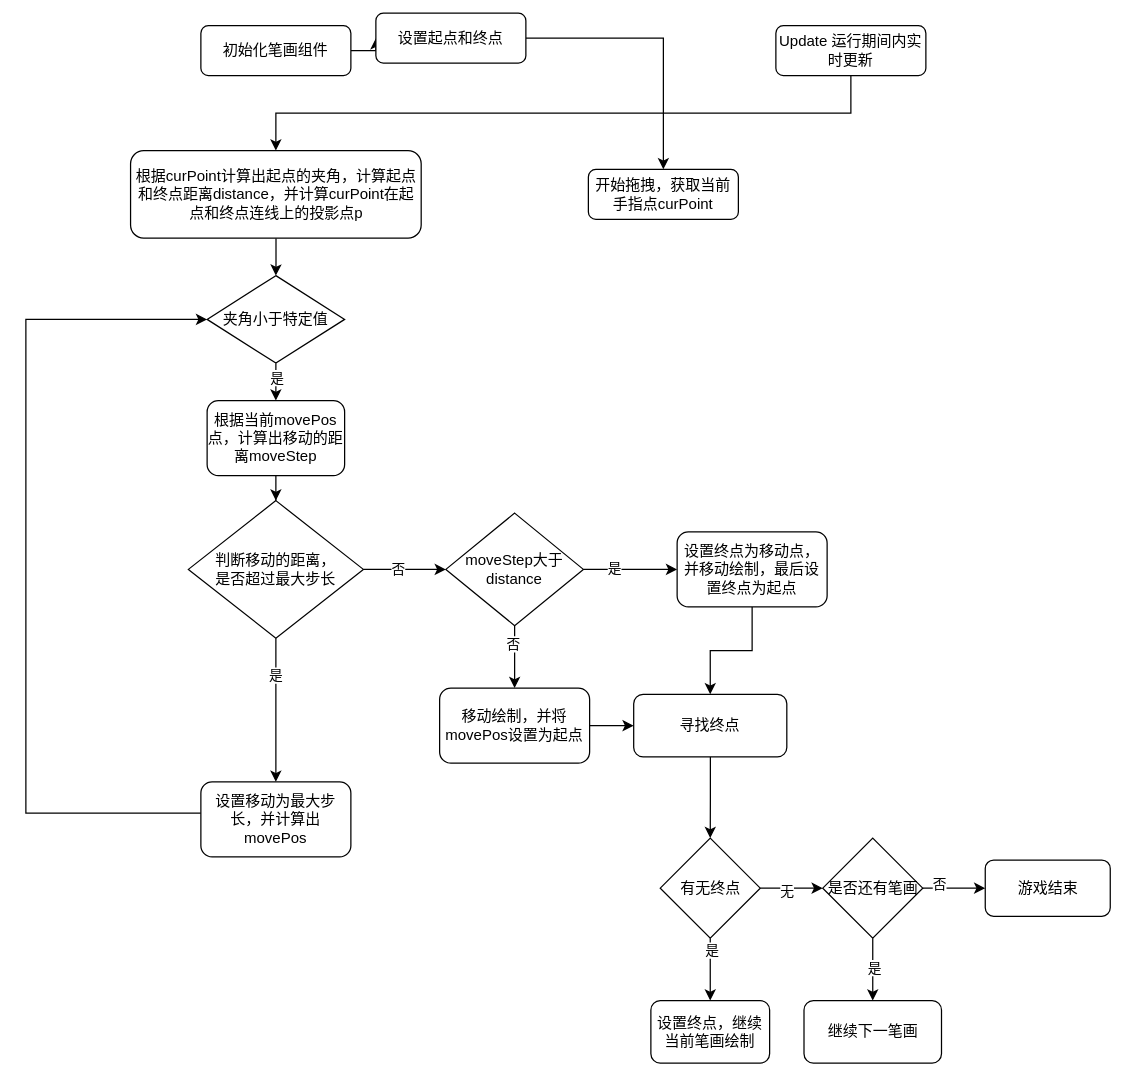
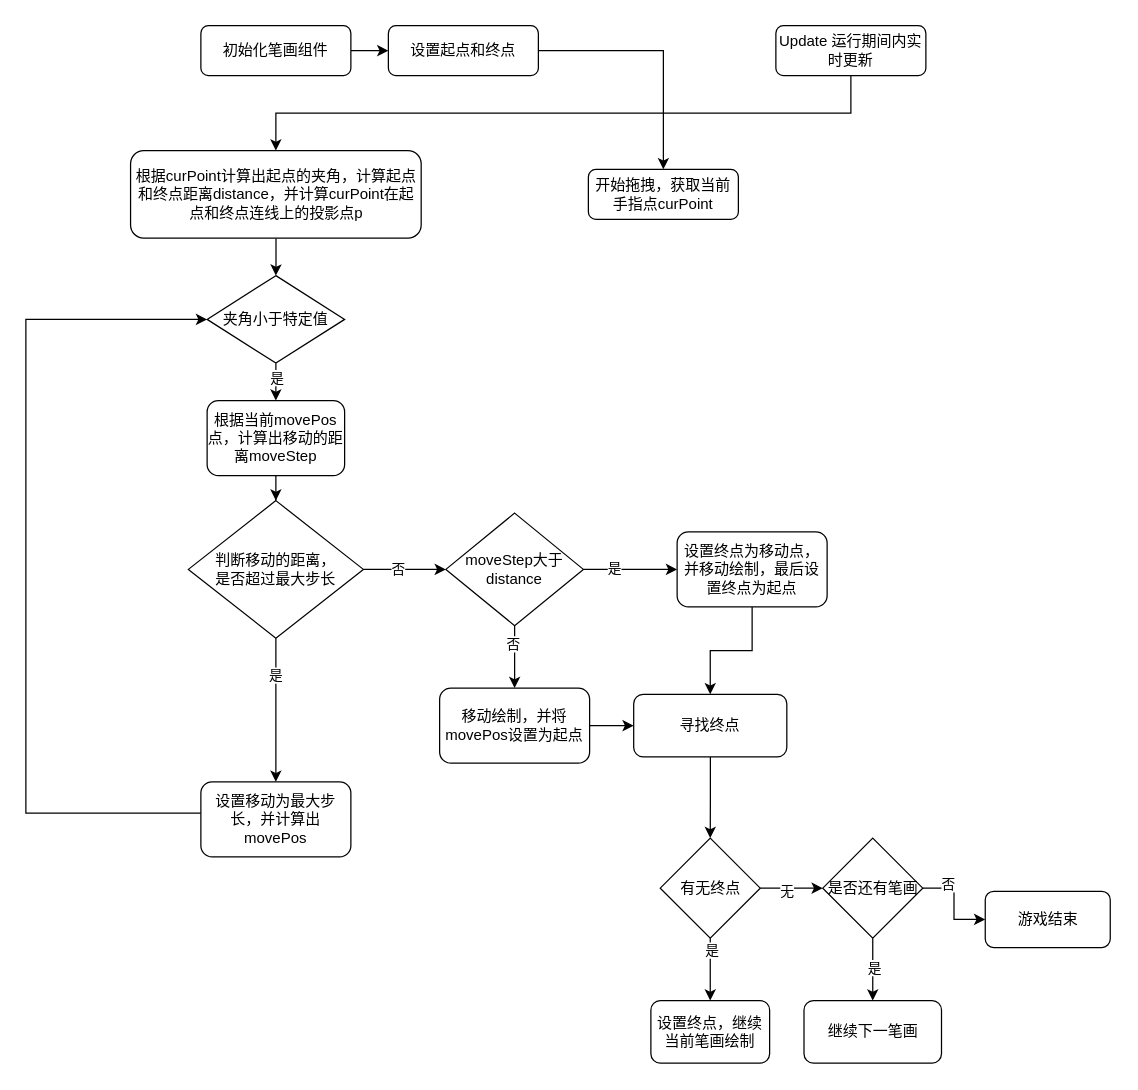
(451, 38) -> (463, 51)
(1048, 888) -> (1048, 919)
